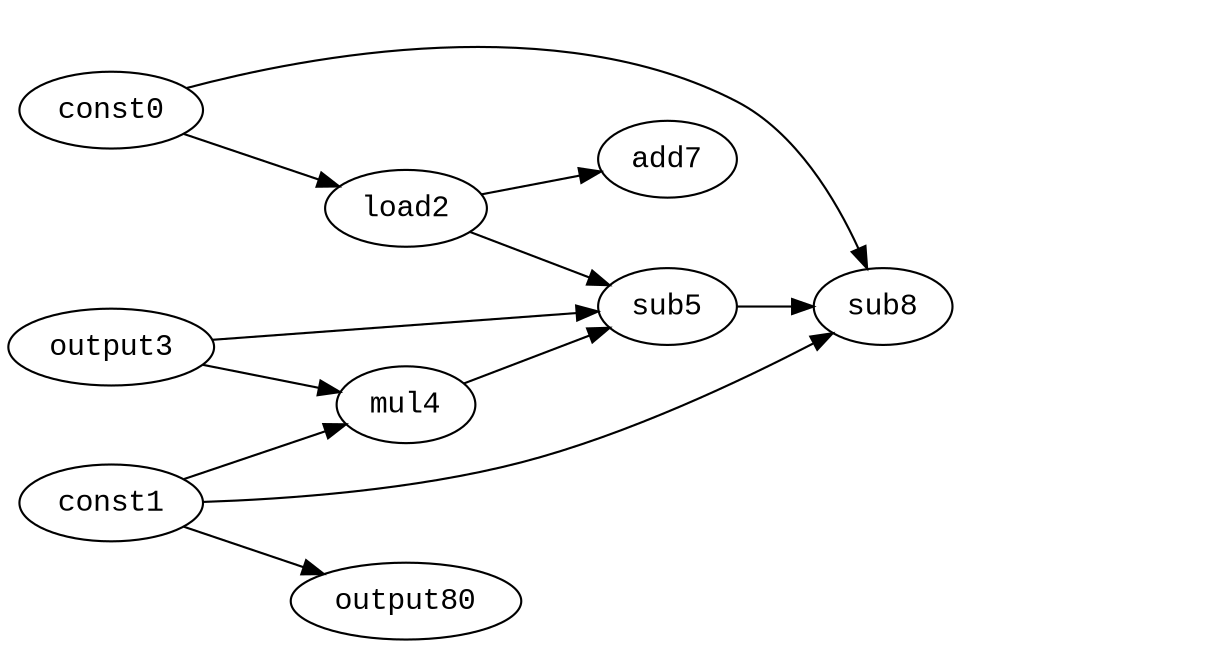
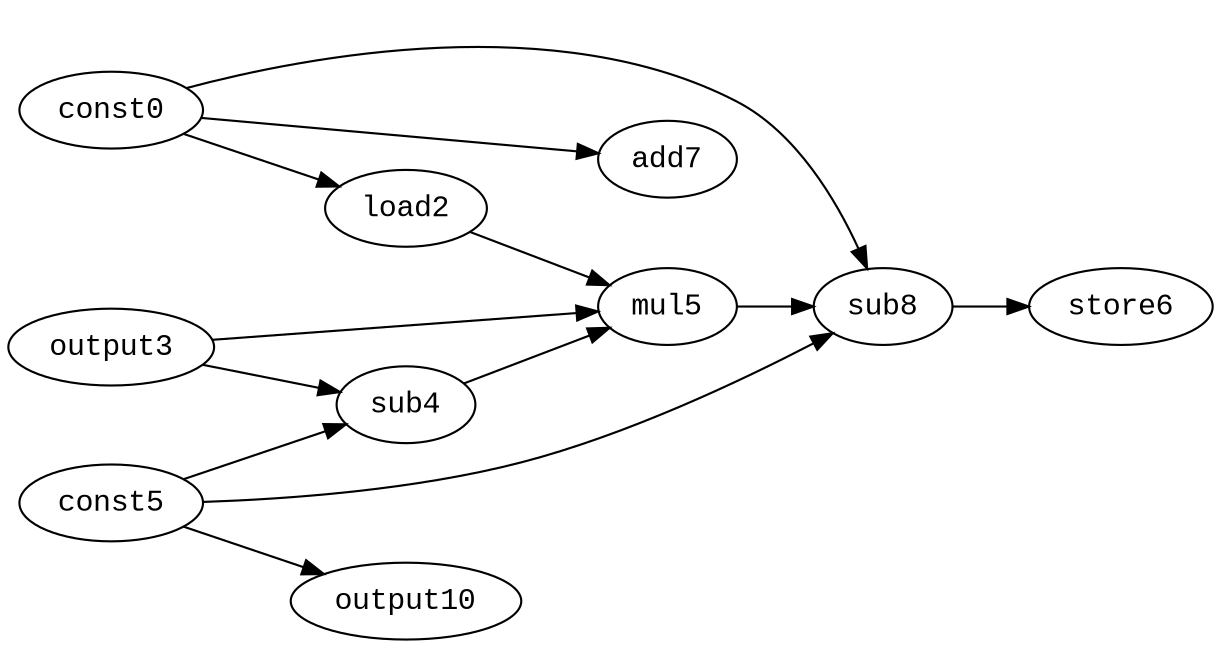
(530, 185) -> (389, 135)
(668, 307) -> (668, 307)
none -> (1121, 307)
(406, 405) -> (406, 405)
(111, 503) -> (111, 503)
(406, 601) -> (406, 601)
